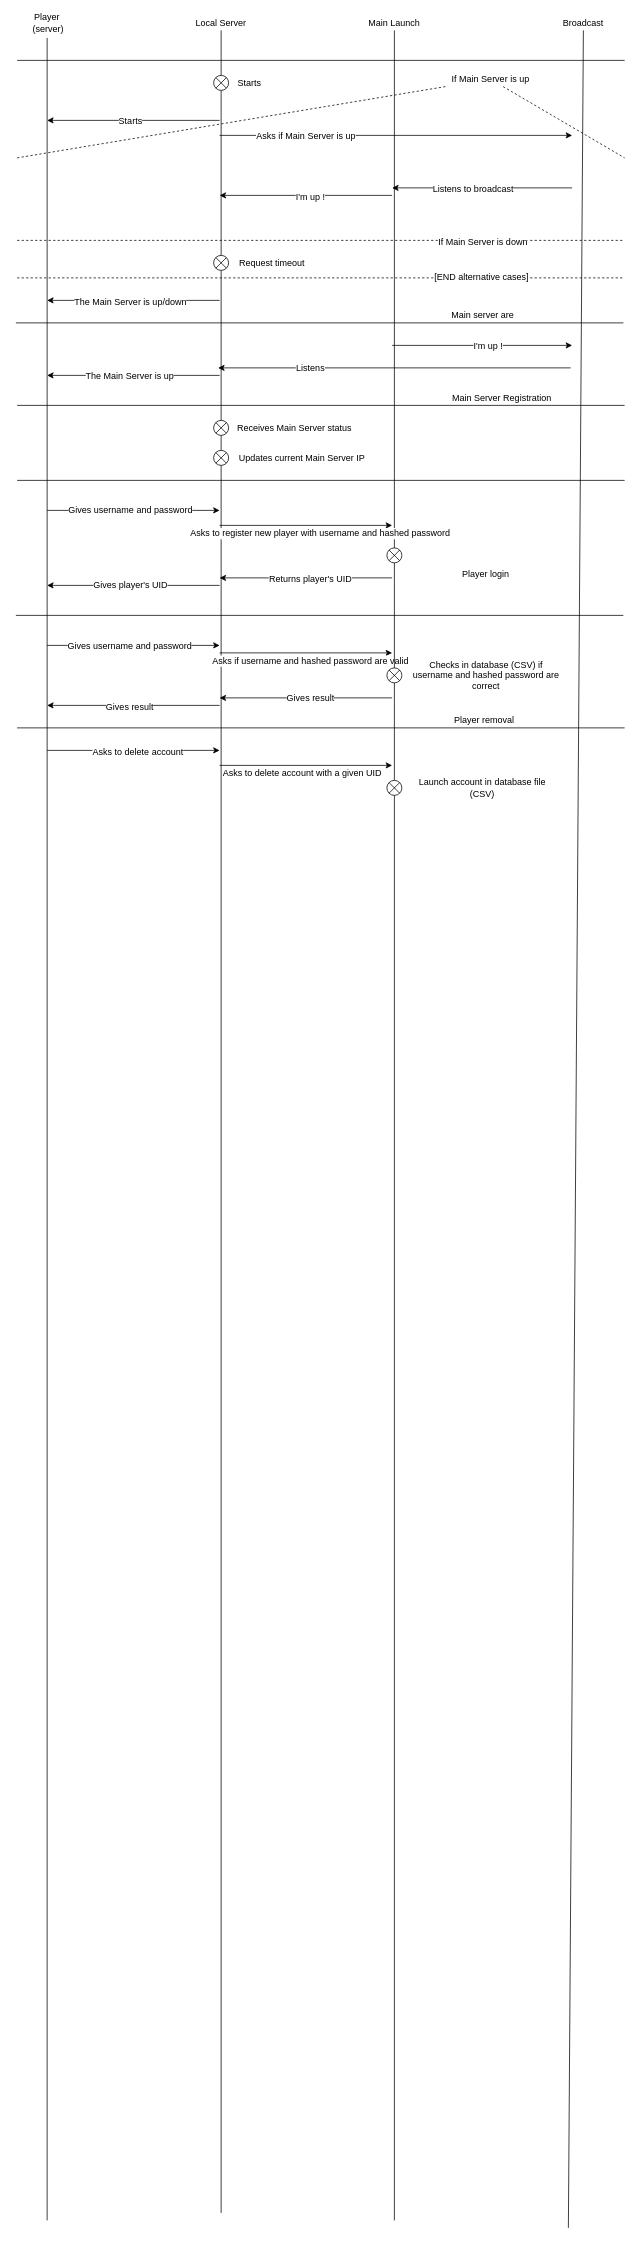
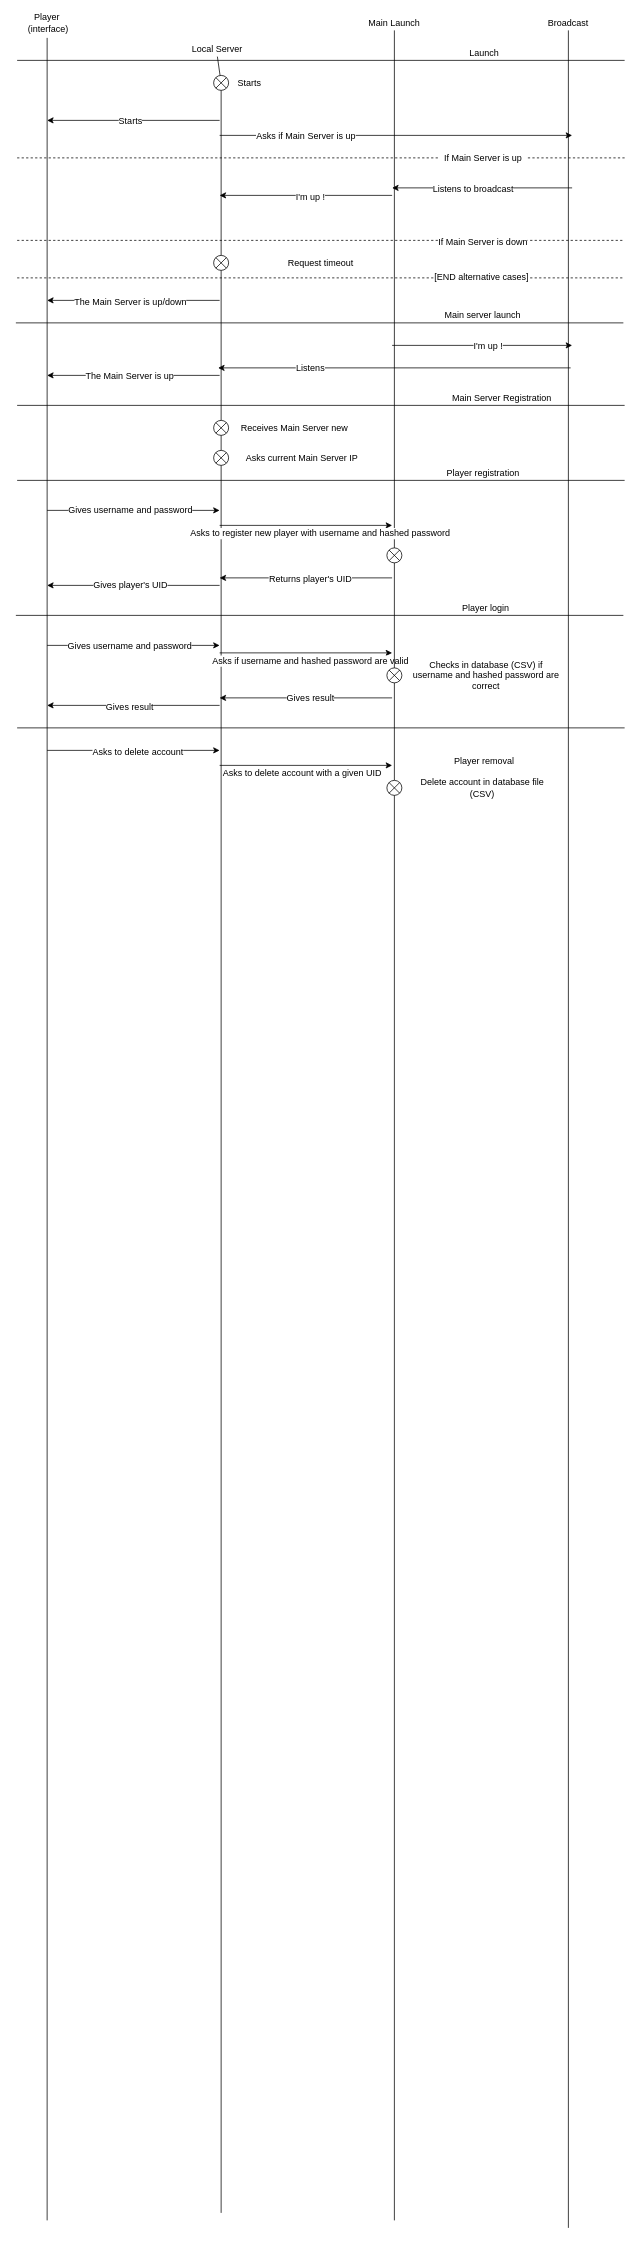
(47, 23) -> (47, 23)
(221, 23) -> (217, 49)
(583, 23) -> (568, 23)
none -> (484, 53)
(490, 79) -> (483, 158)
(272, 263) -> (321, 263)
(483, 315) -> (483, 315)
(294, 428) -> (294, 428)
(302, 458) -> (302, 458)
none -> (483, 473)
(486, 574) -> (486, 608)
(484, 720) -> (484, 762)
(482, 788) -> (482, 788)
